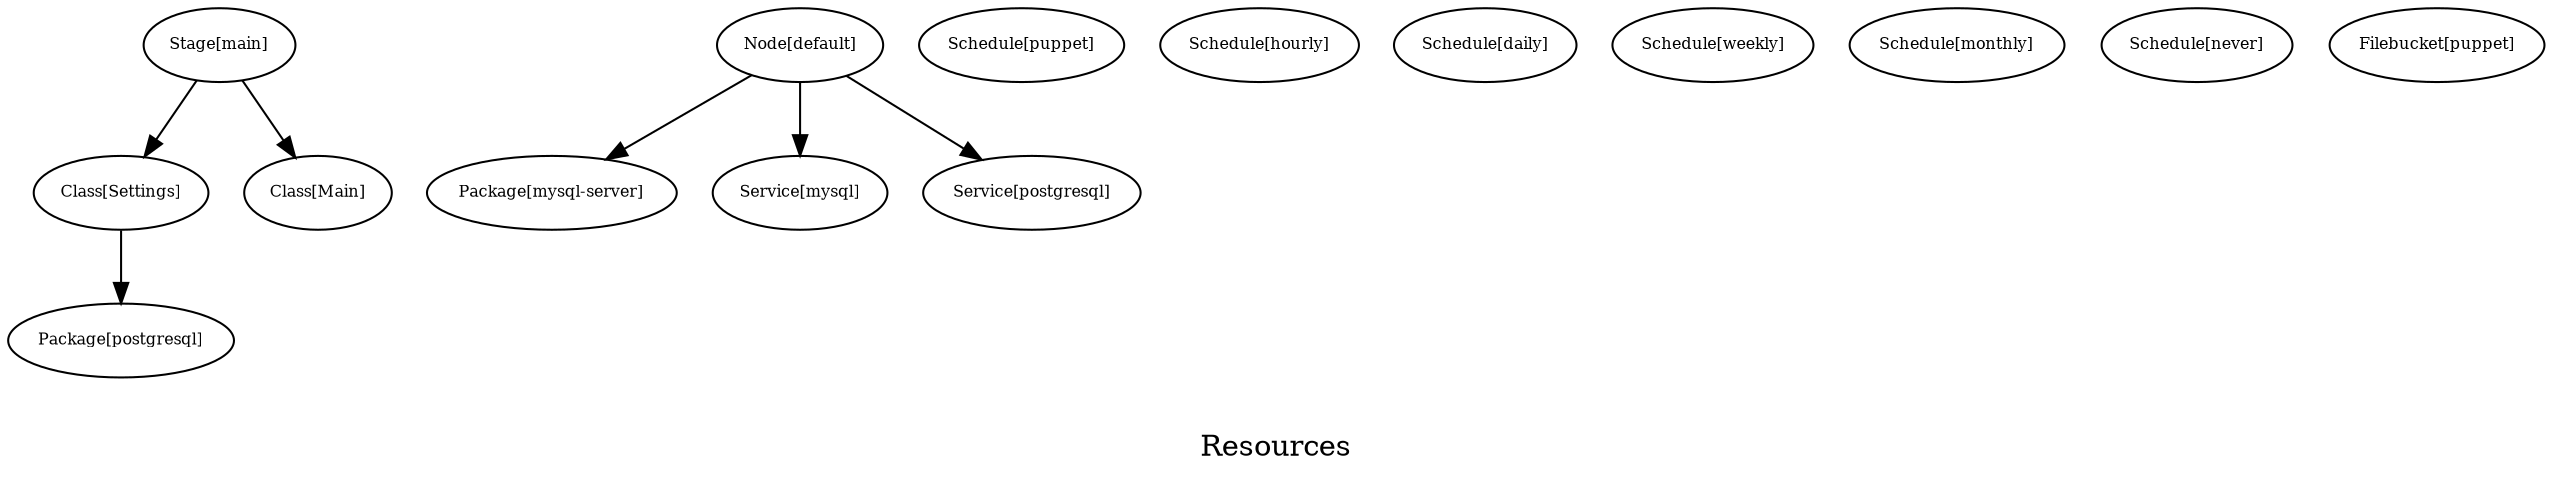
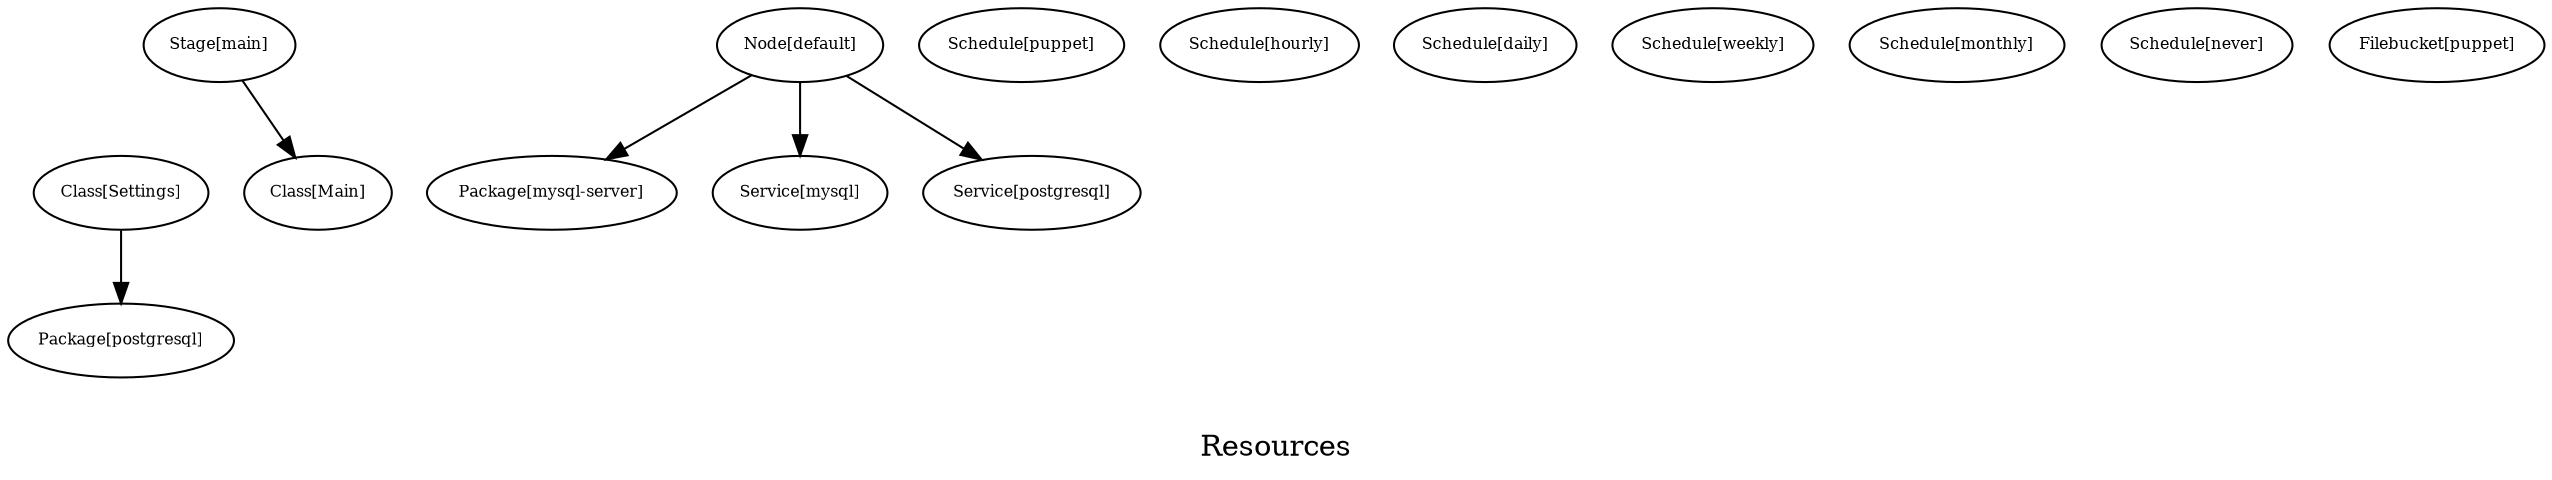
(176, 110) -> none
